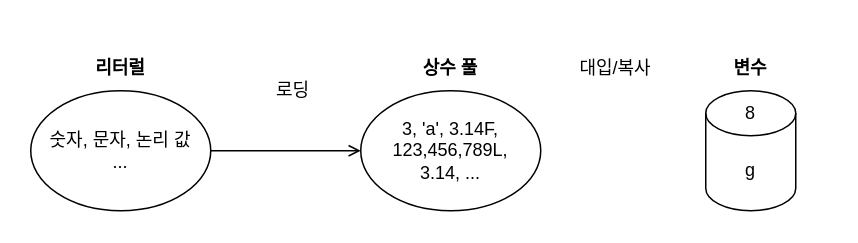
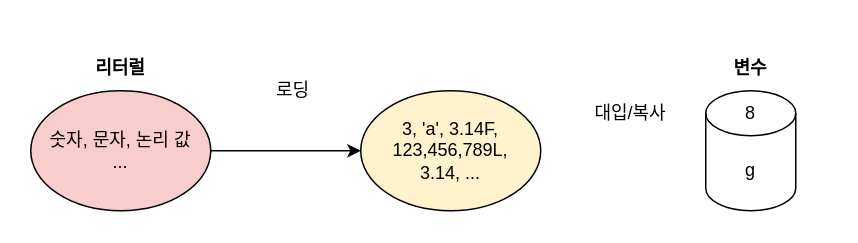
(451, 68) -> none
(616, 68) -> (631, 113)
(121, 151) -> (121, 151)
(351, 151) -> (349, 151)
(451, 151) -> (451, 151)
